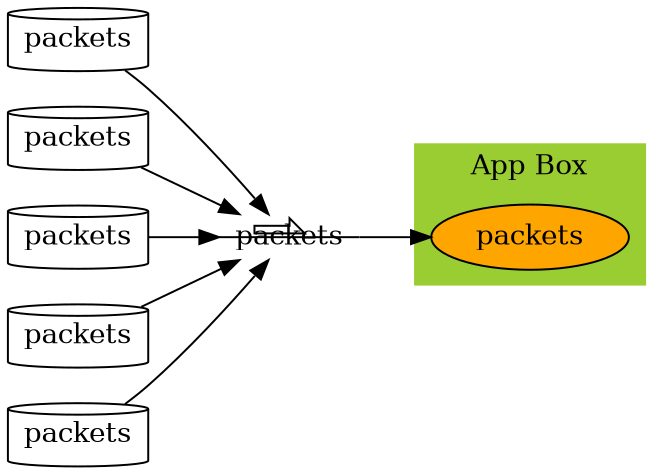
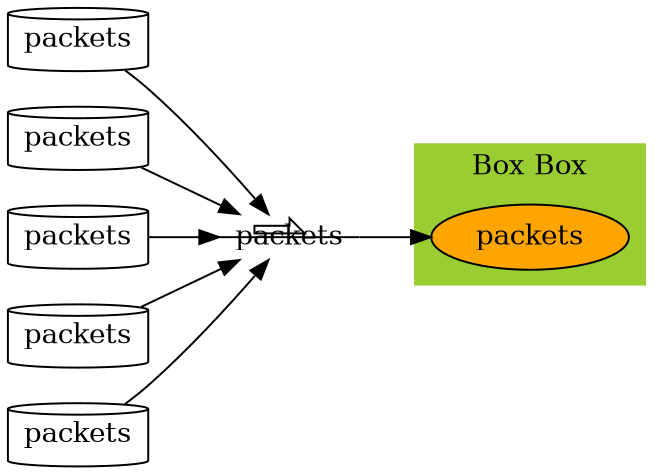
(530, 167) -> (530, 167)
